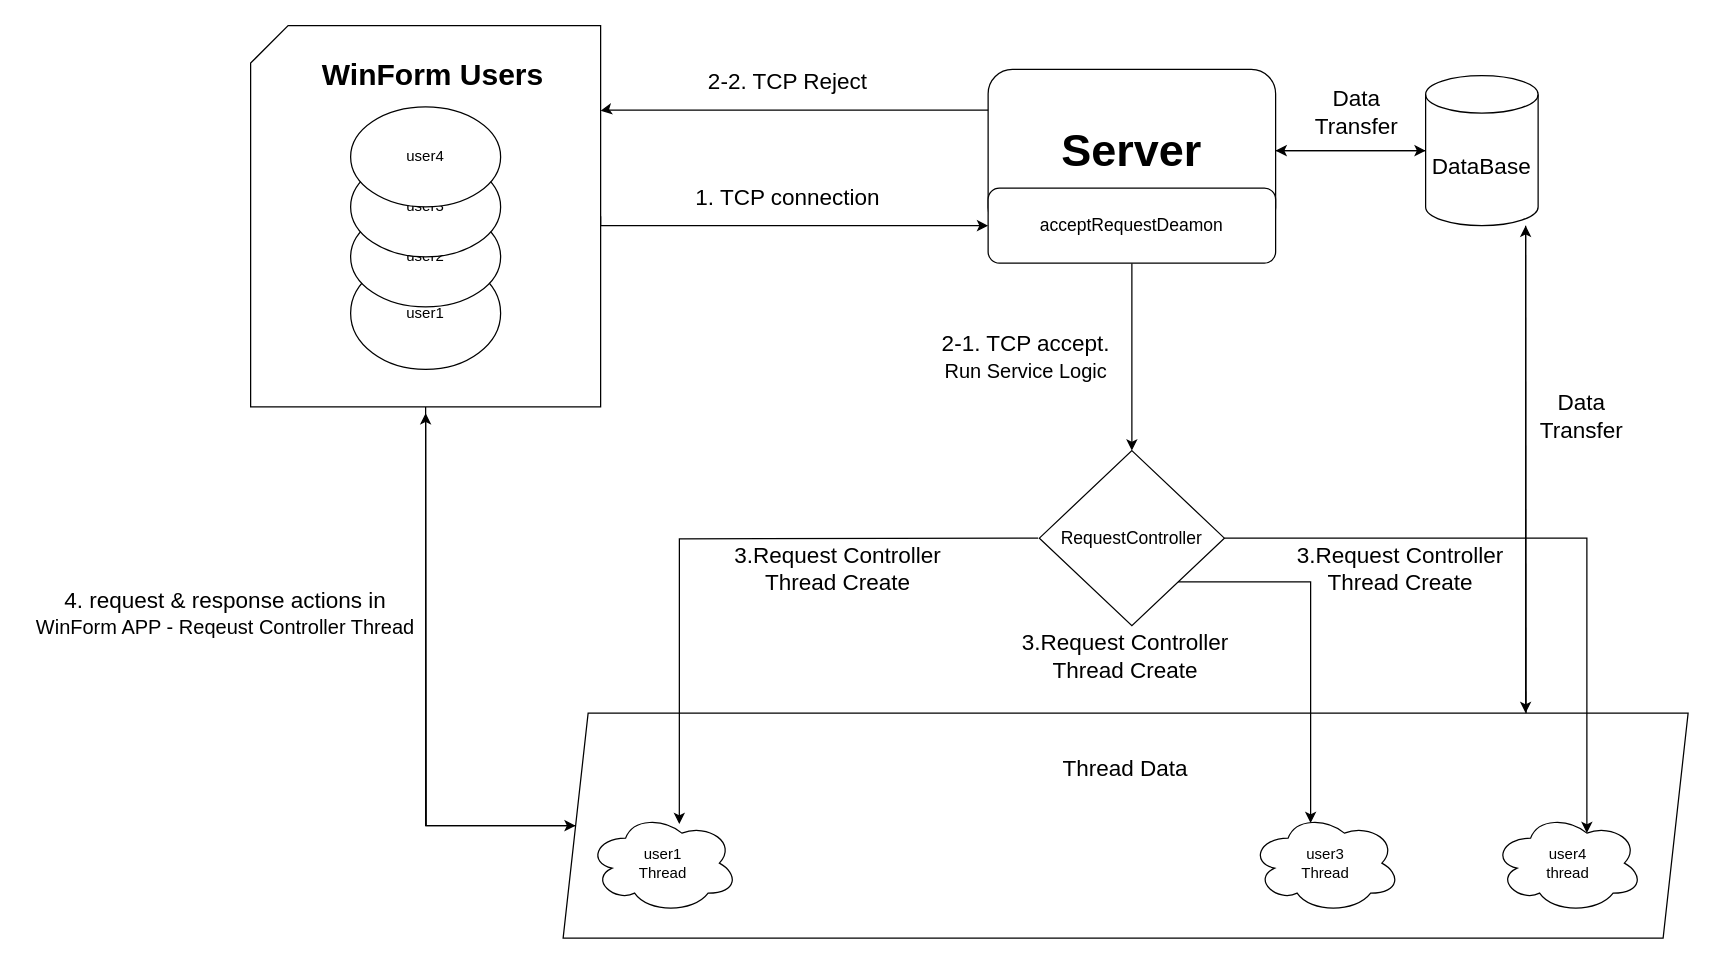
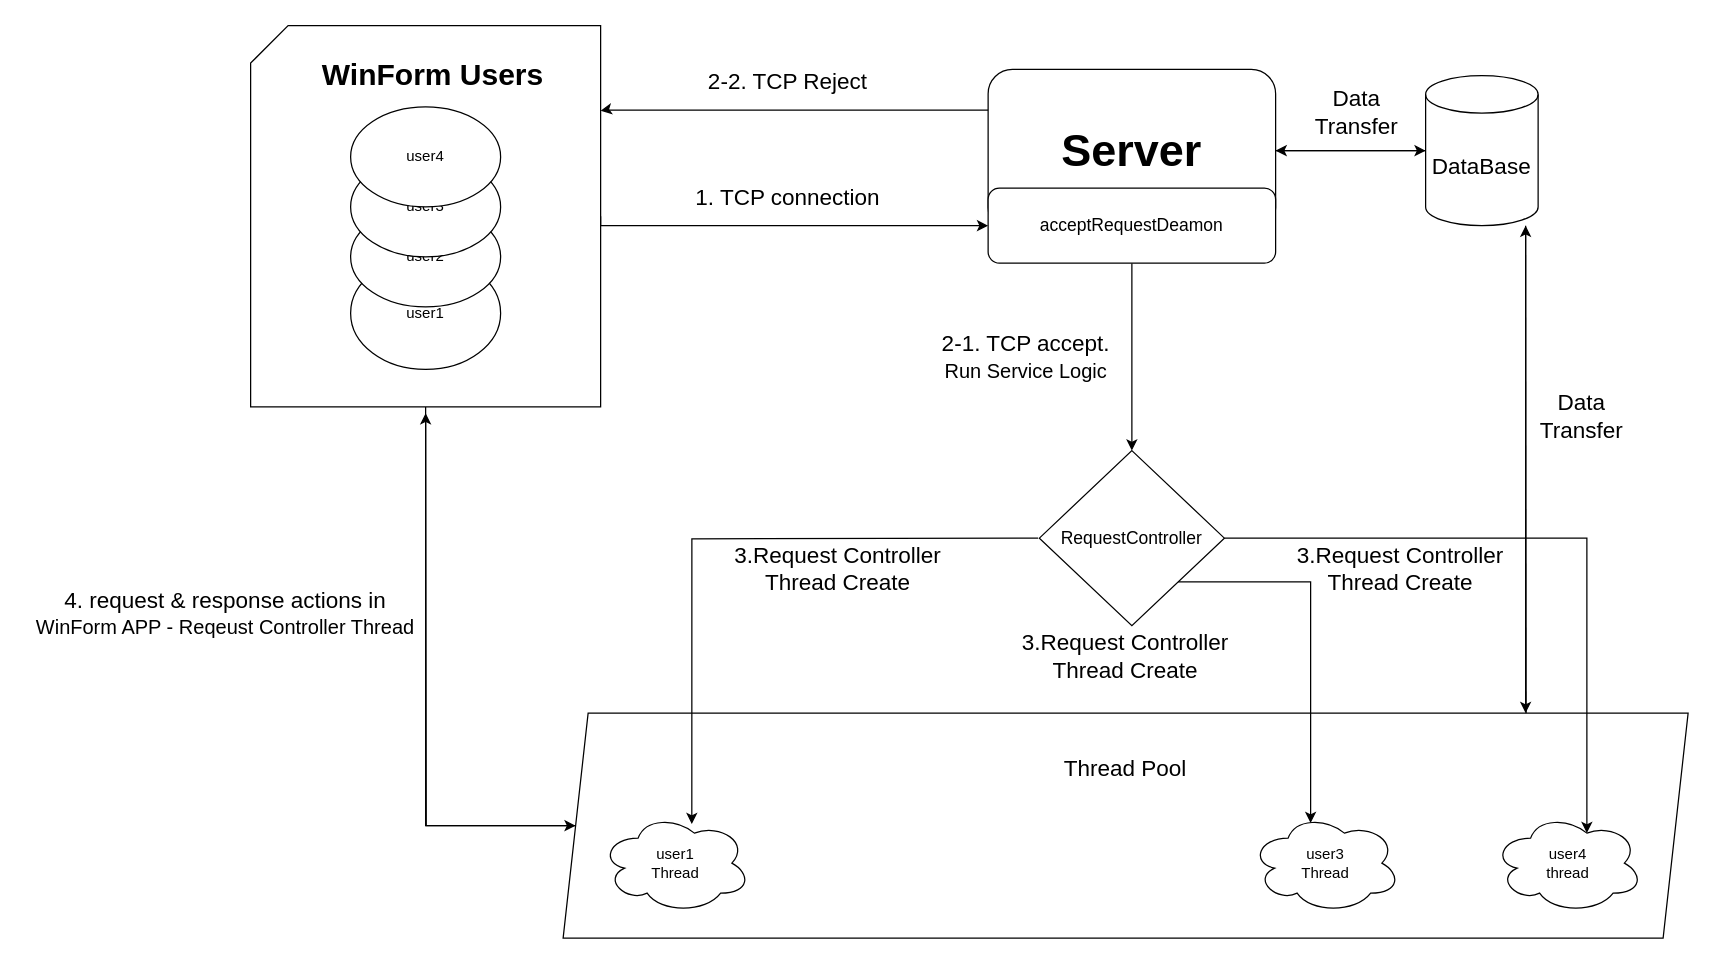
(1126, 769) -> (1126, 769)
(663, 863) -> (676, 863)
